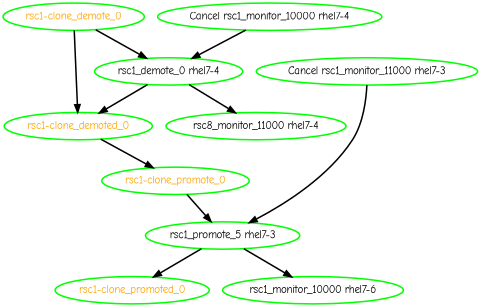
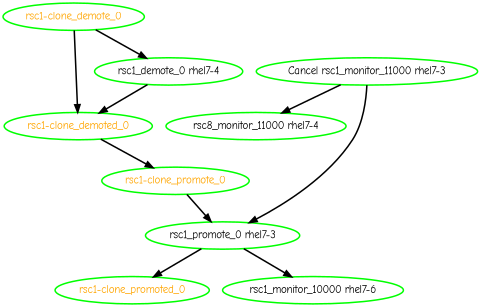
(270, 17) -> none
(209, 97) -> (315, 97)
(223, 236) -> (223, 236)
